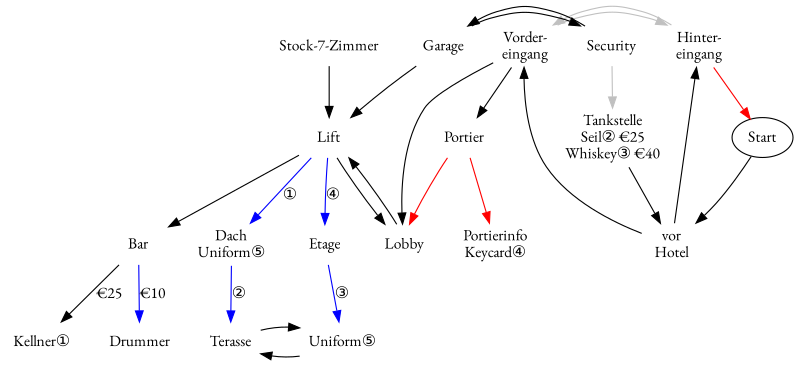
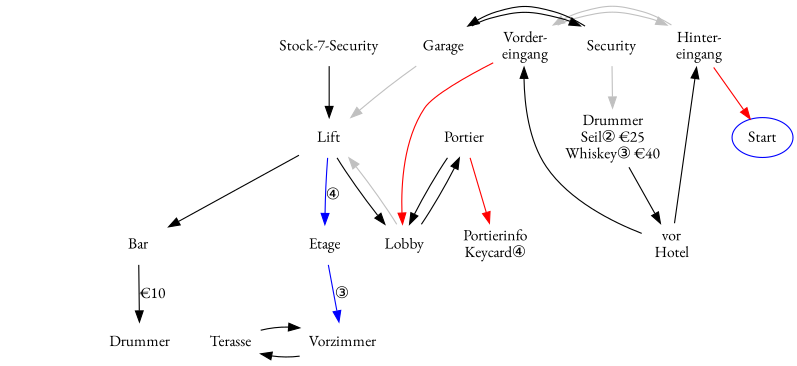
(329, 46) -> (329, 46)
(387, 88) -> (387, 88)
(498, 88) -> (439, 197)
(418, 119) -> (418, 119)
(613, 138) -> (613, 138)
(763, 138) -> (763, 138)
(430, 186) -> (430, 186)
(729, 187) -> none
(377, 195) -> (377, 195)
(232, 244) -> none
(139, 288) -> (139, 288)
(42, 342) -> none
(342, 342) -> (342, 342)
